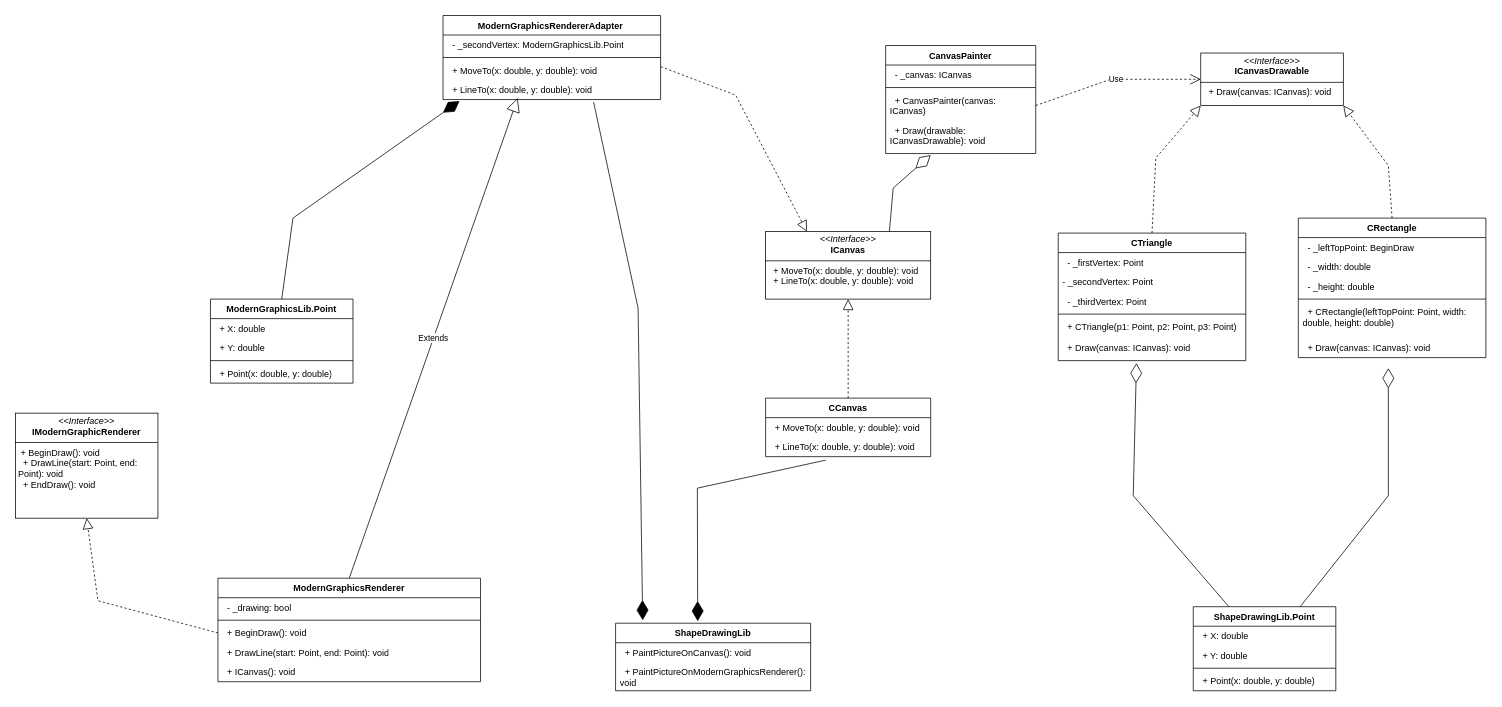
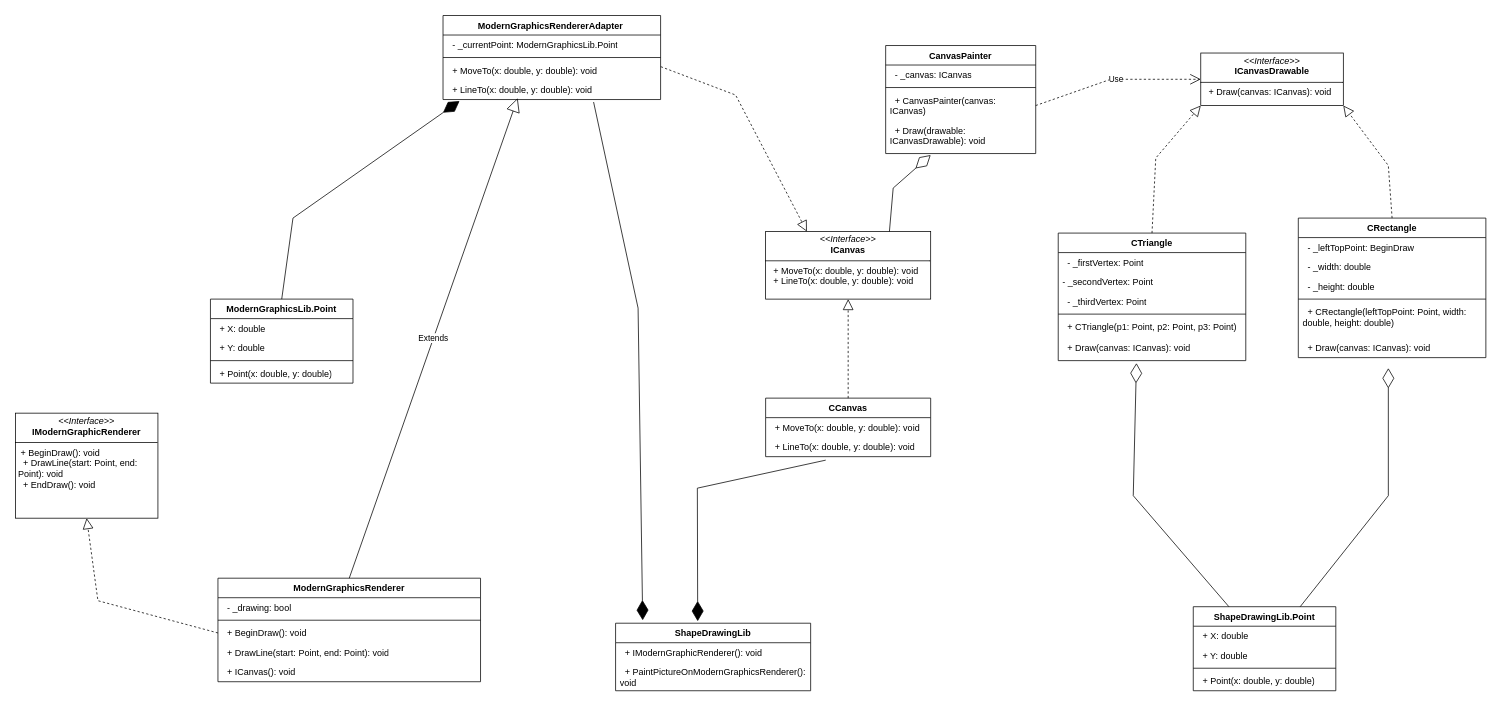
(540, 46) -> (539, 46)
(688, 653) -> (695, 653)
